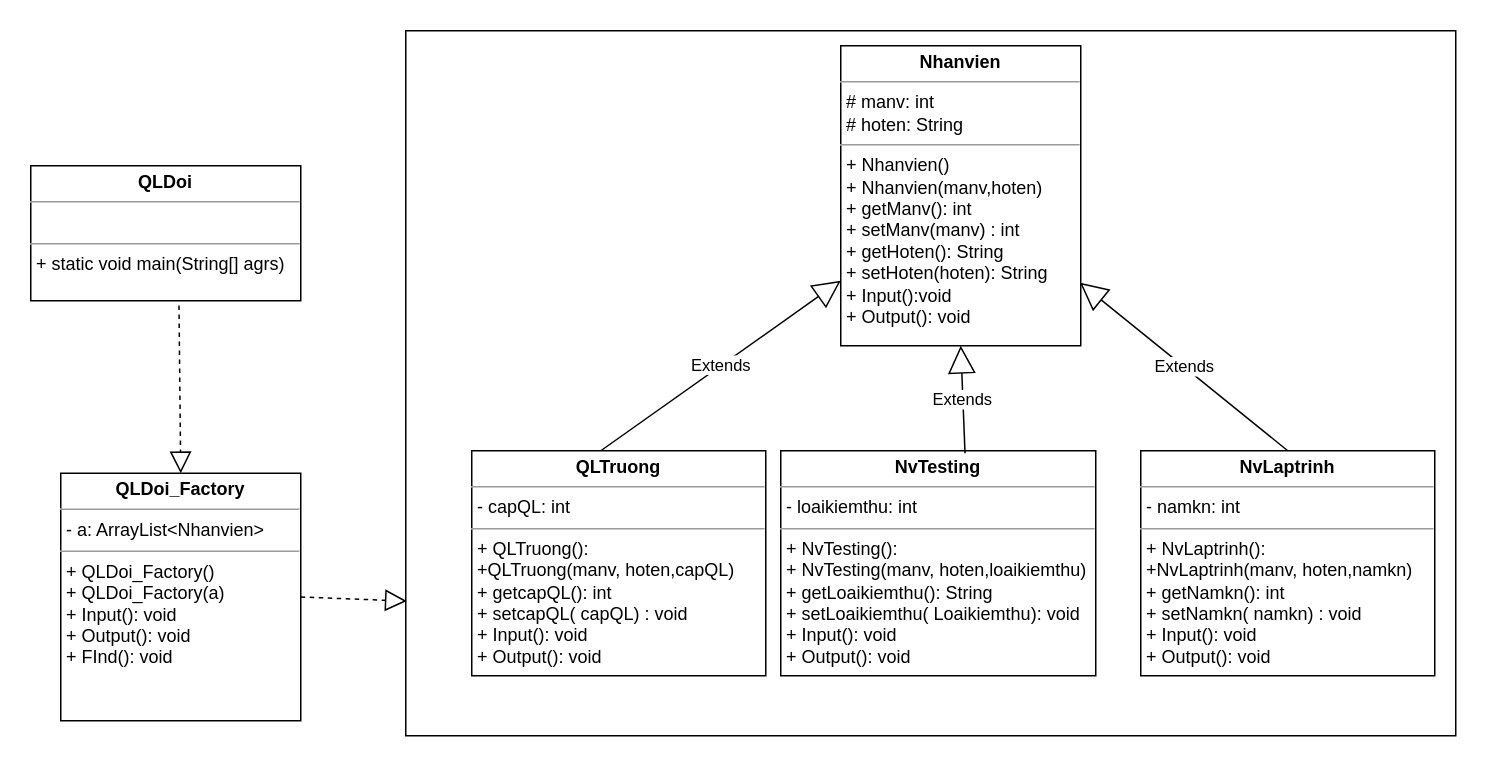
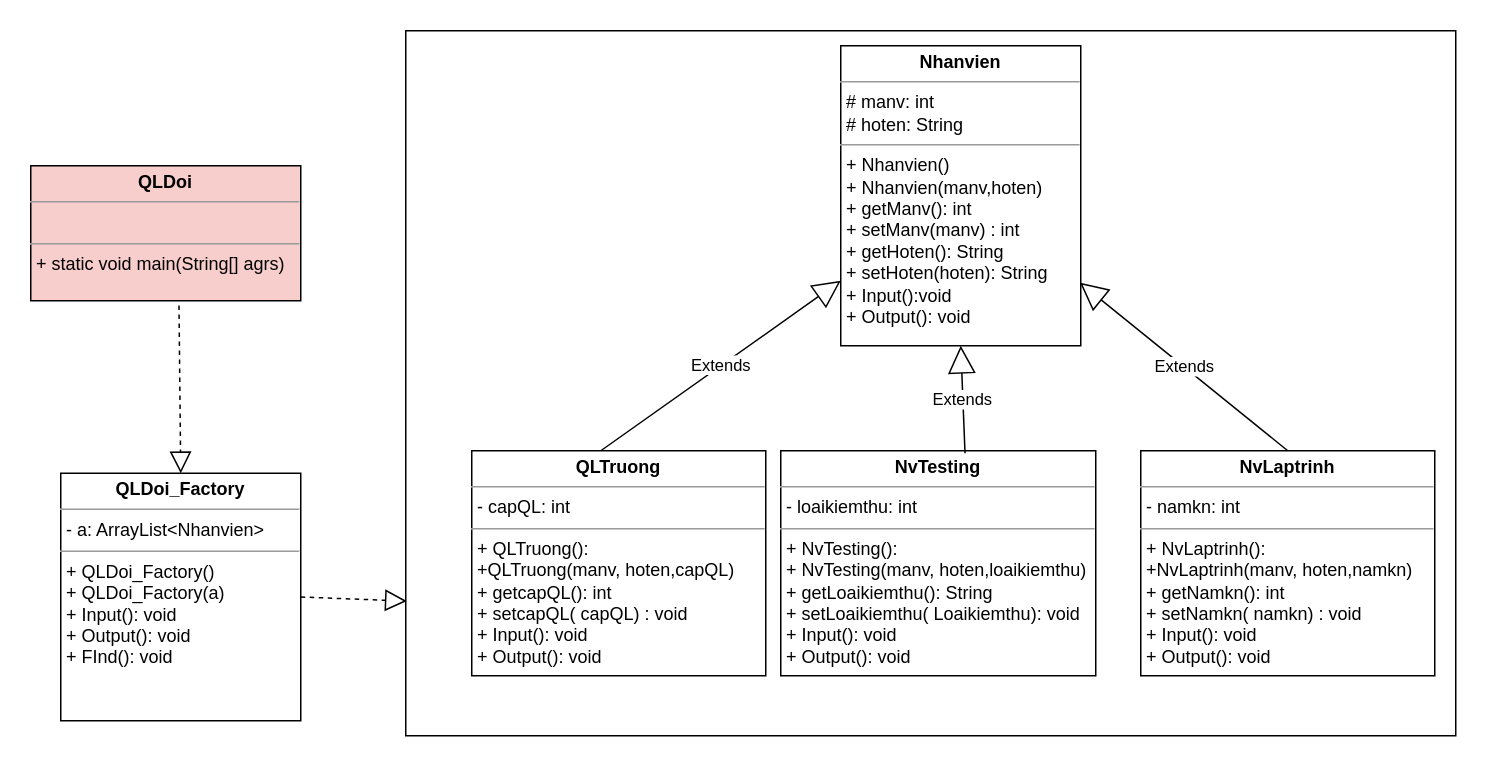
(166, 233) -> (166, 233)
